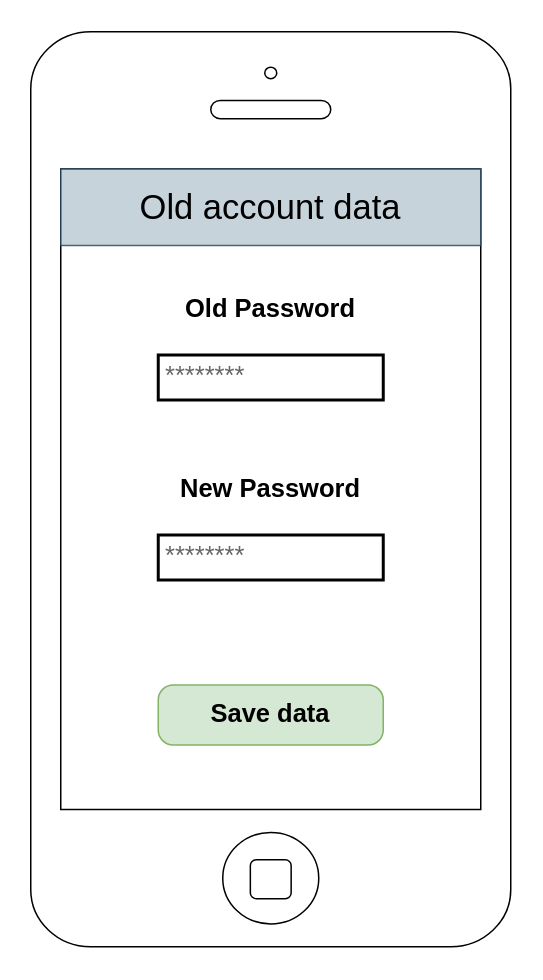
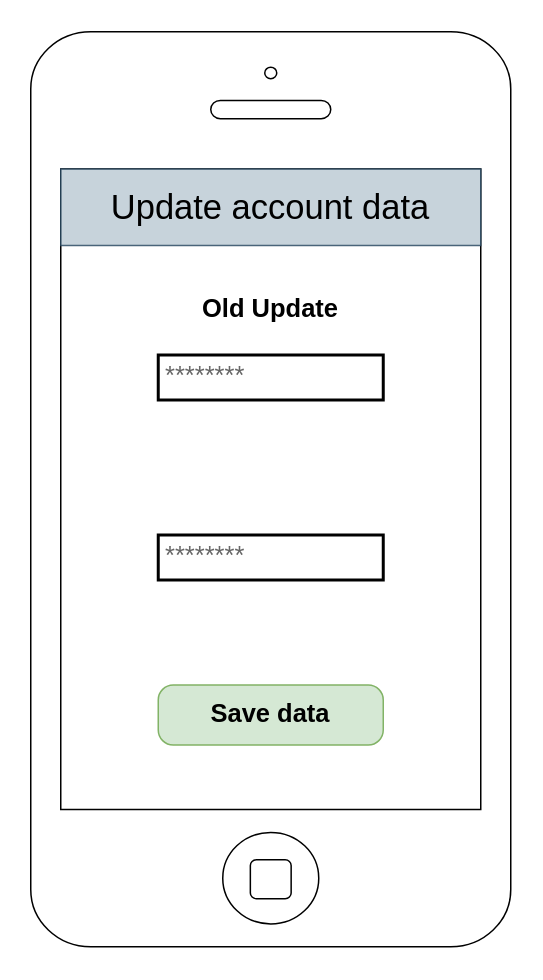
(271, 208) -> (271, 208)
(271, 310) -> (271, 310)
(271, 489) -> none
